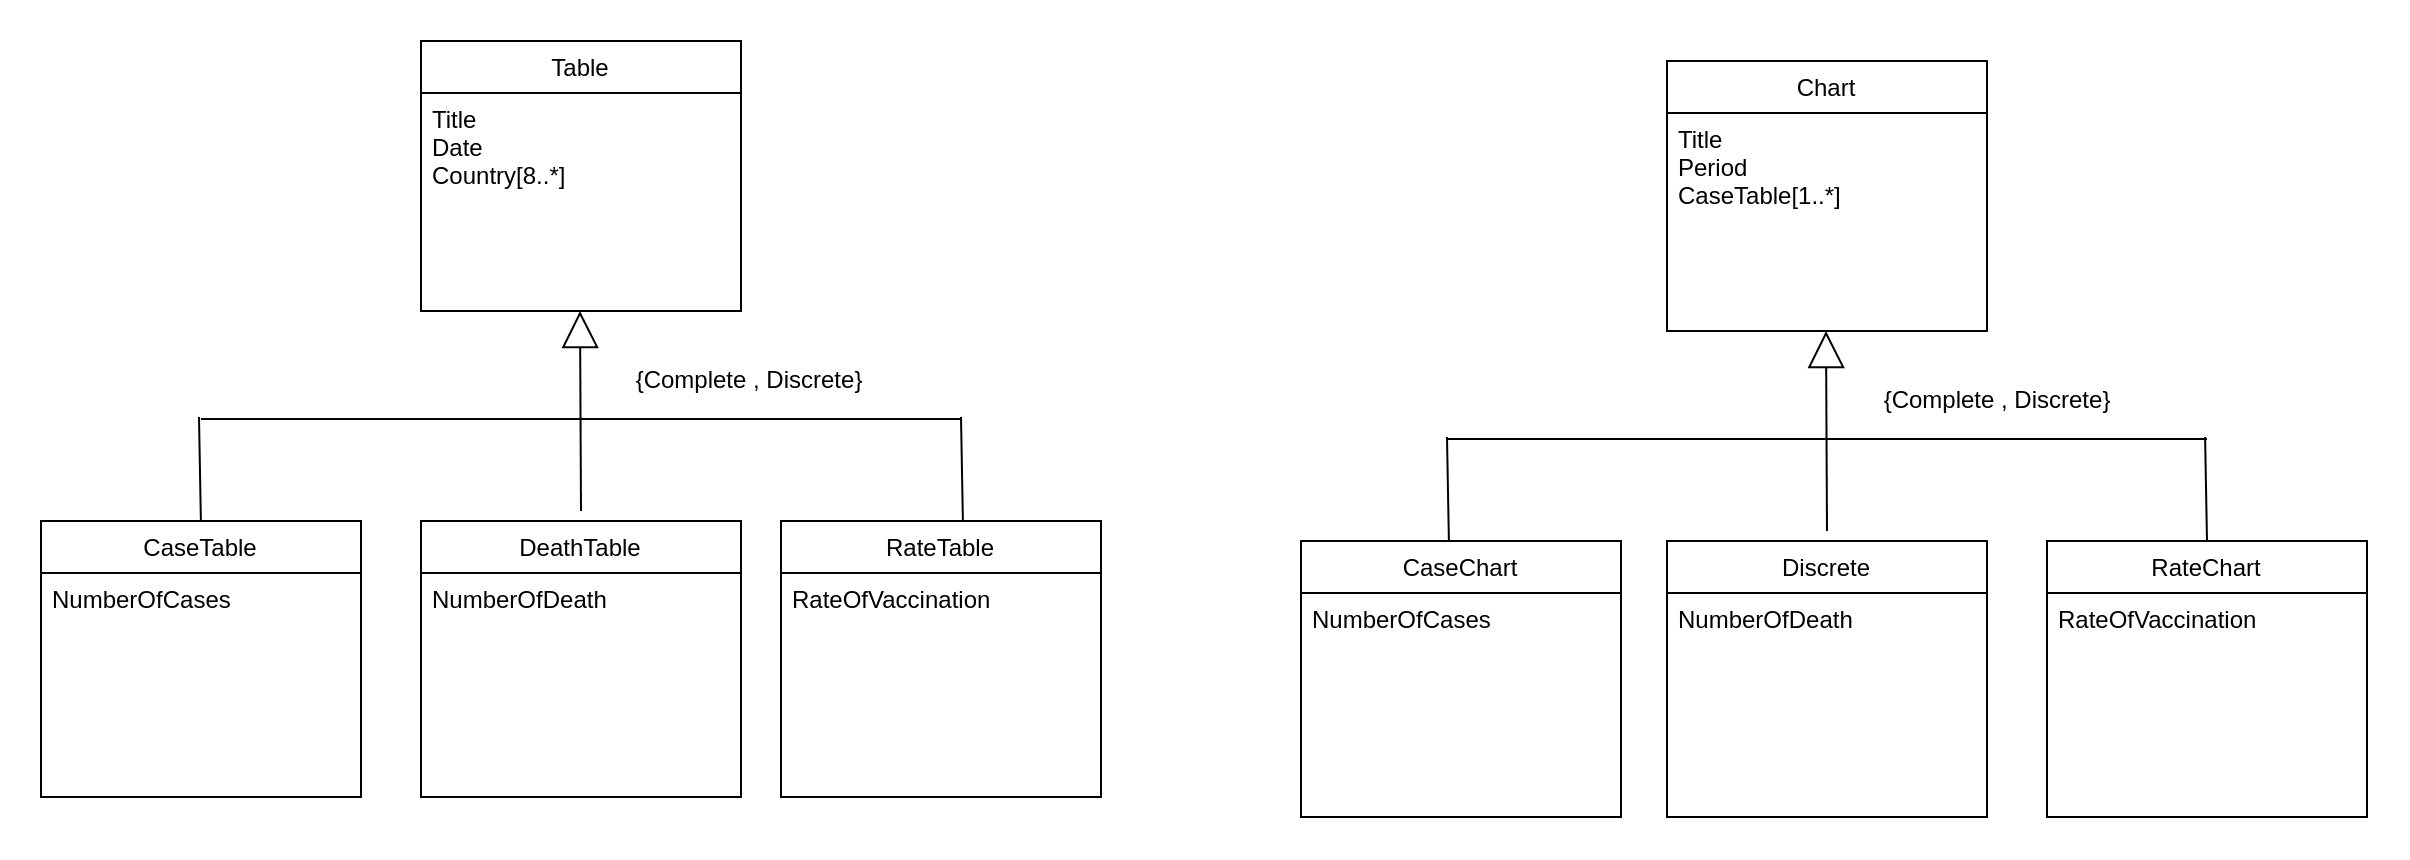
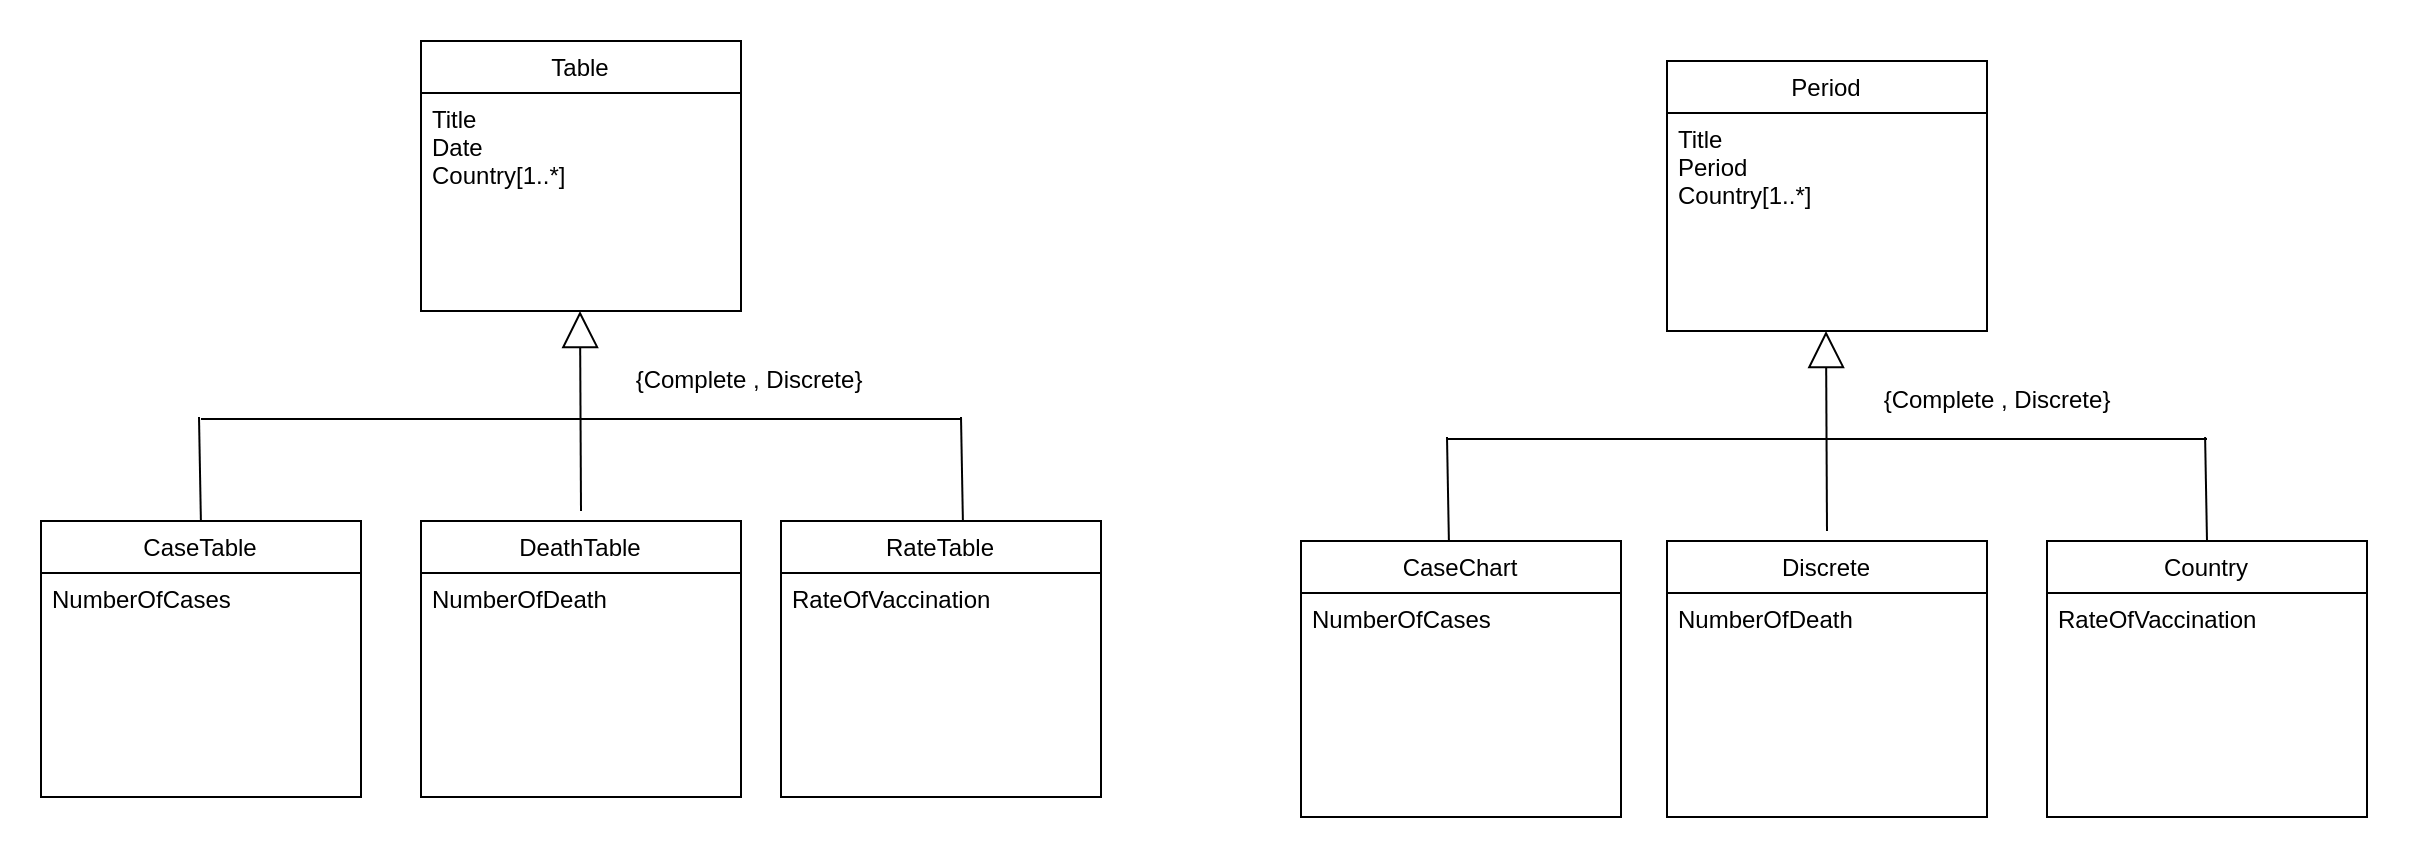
(1826, 88) -> (1826, 88)
(459, 120) -> (459, 120)
(1705, 140) -> (1705, 140)
(2206, 568) -> (2206, 568)
